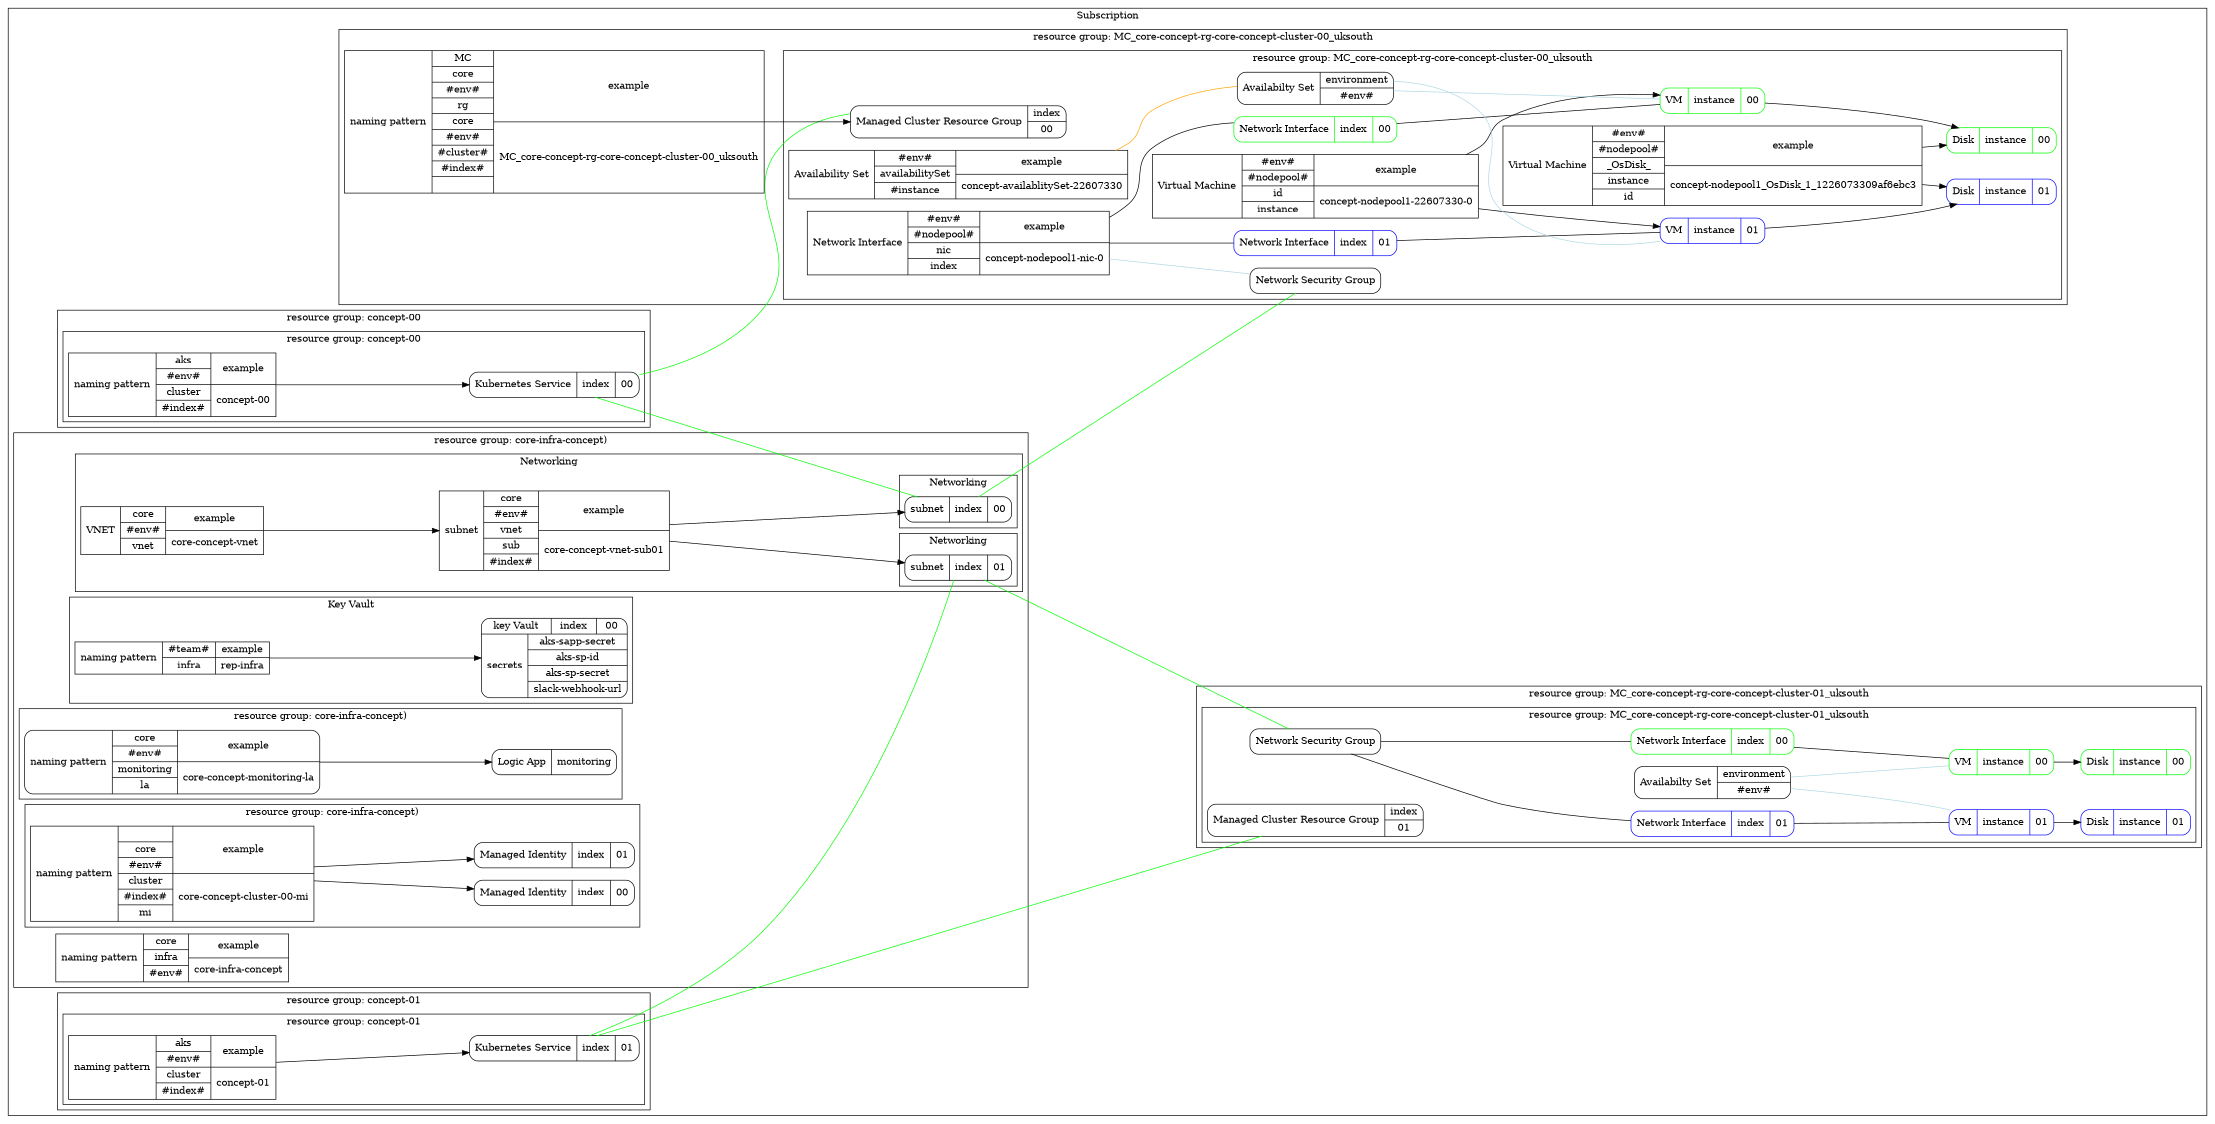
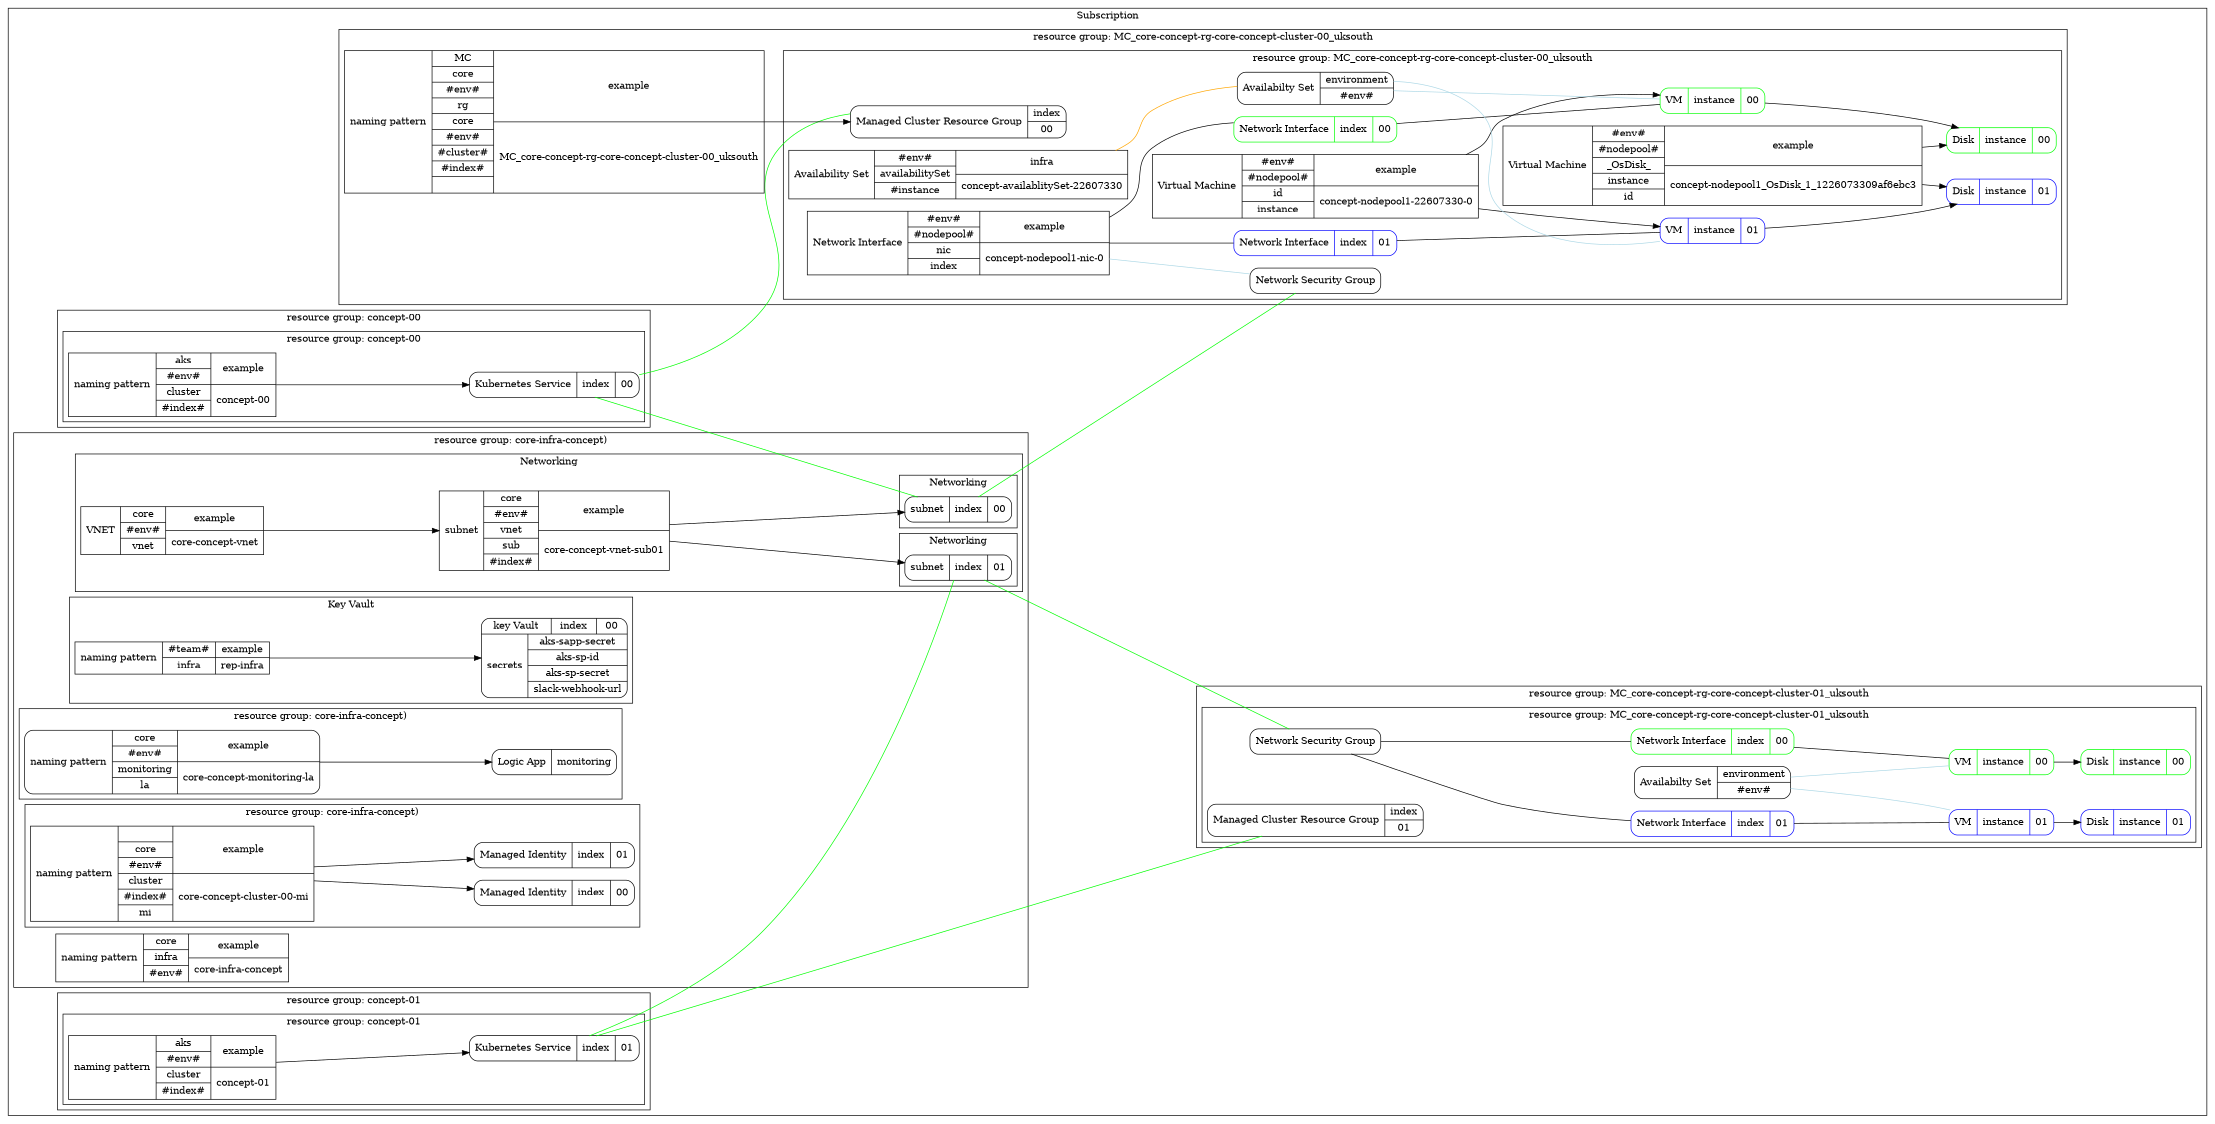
(1042, 162) -> (1042, 162)
